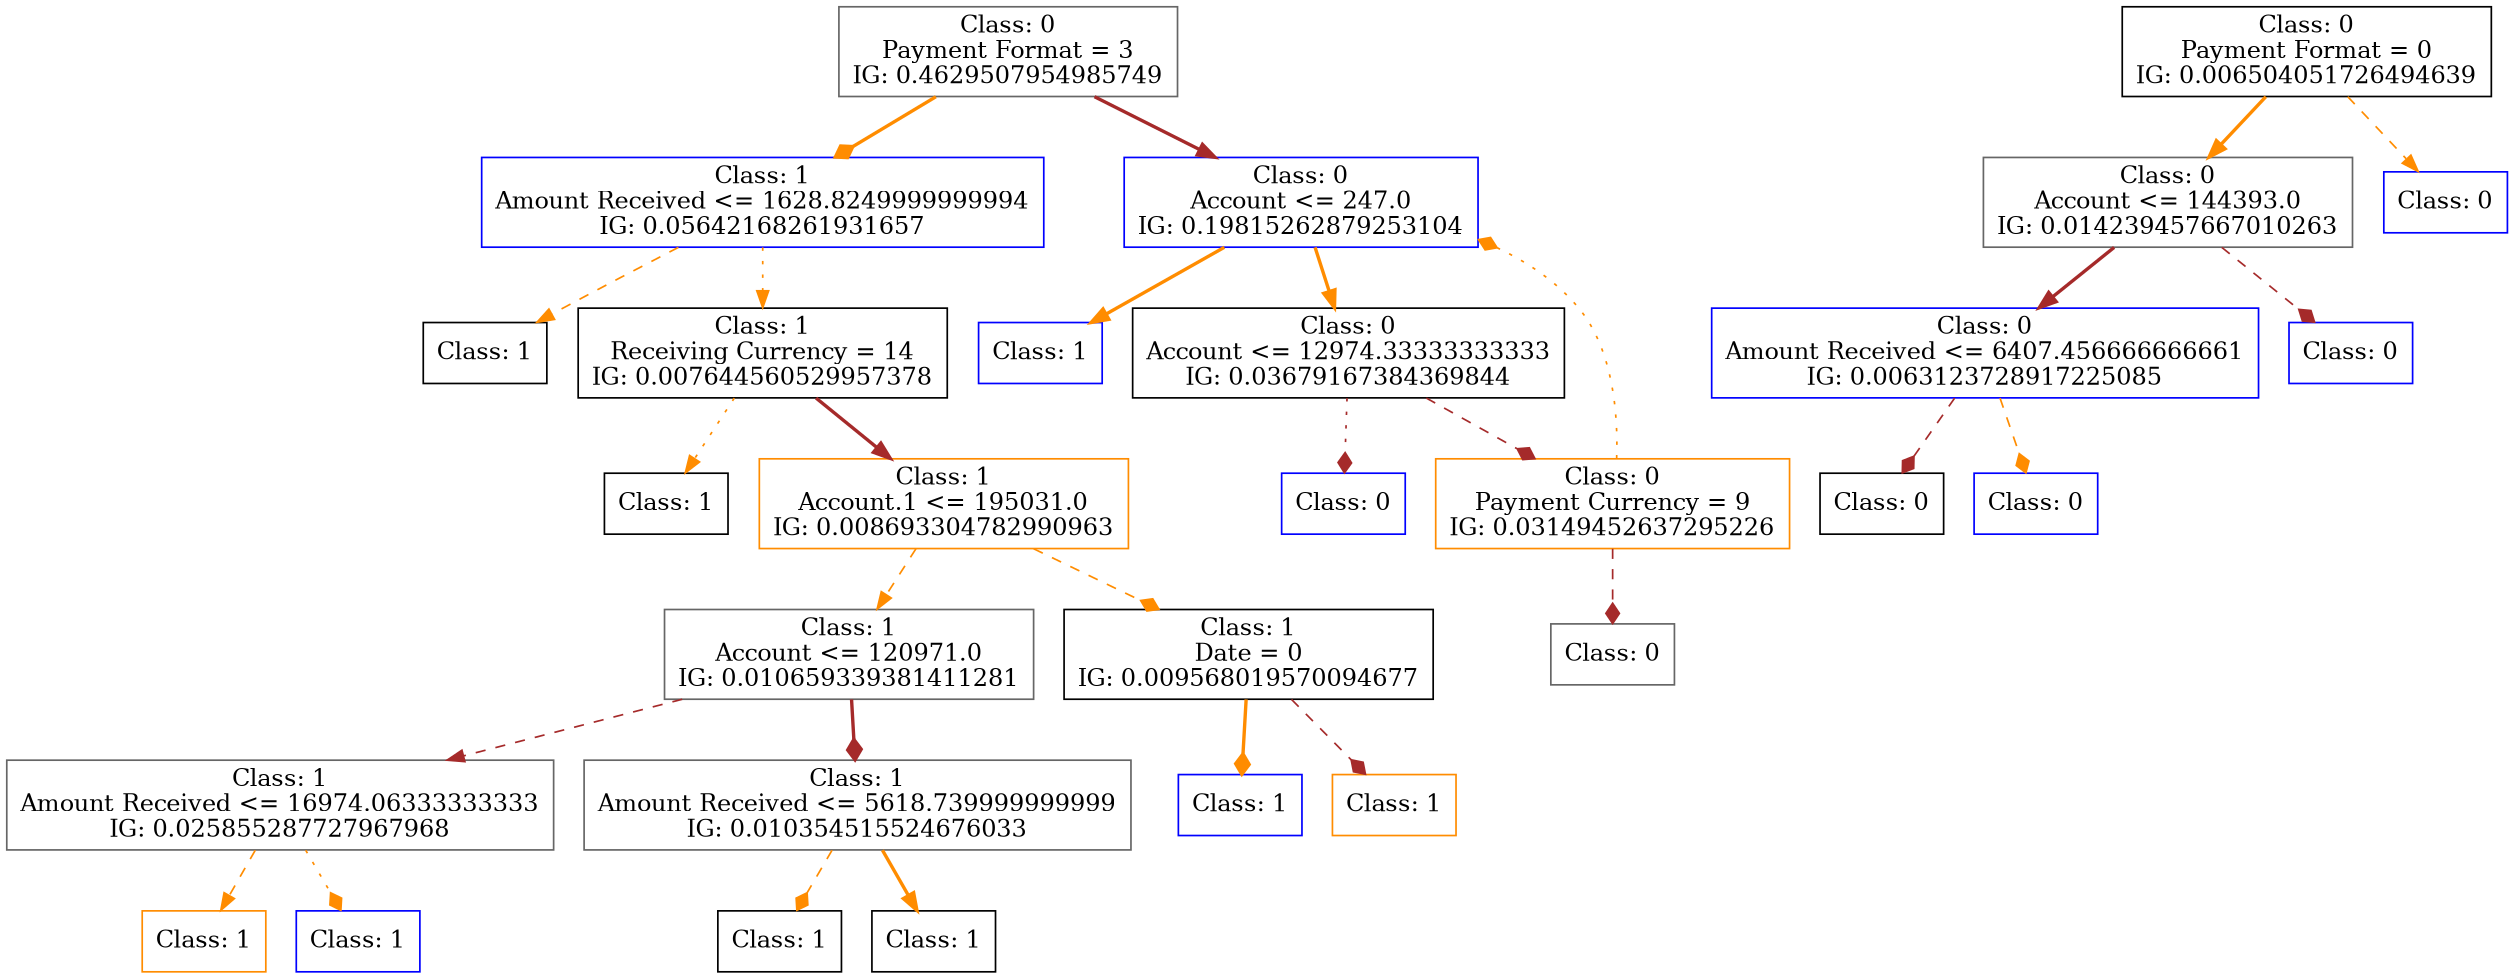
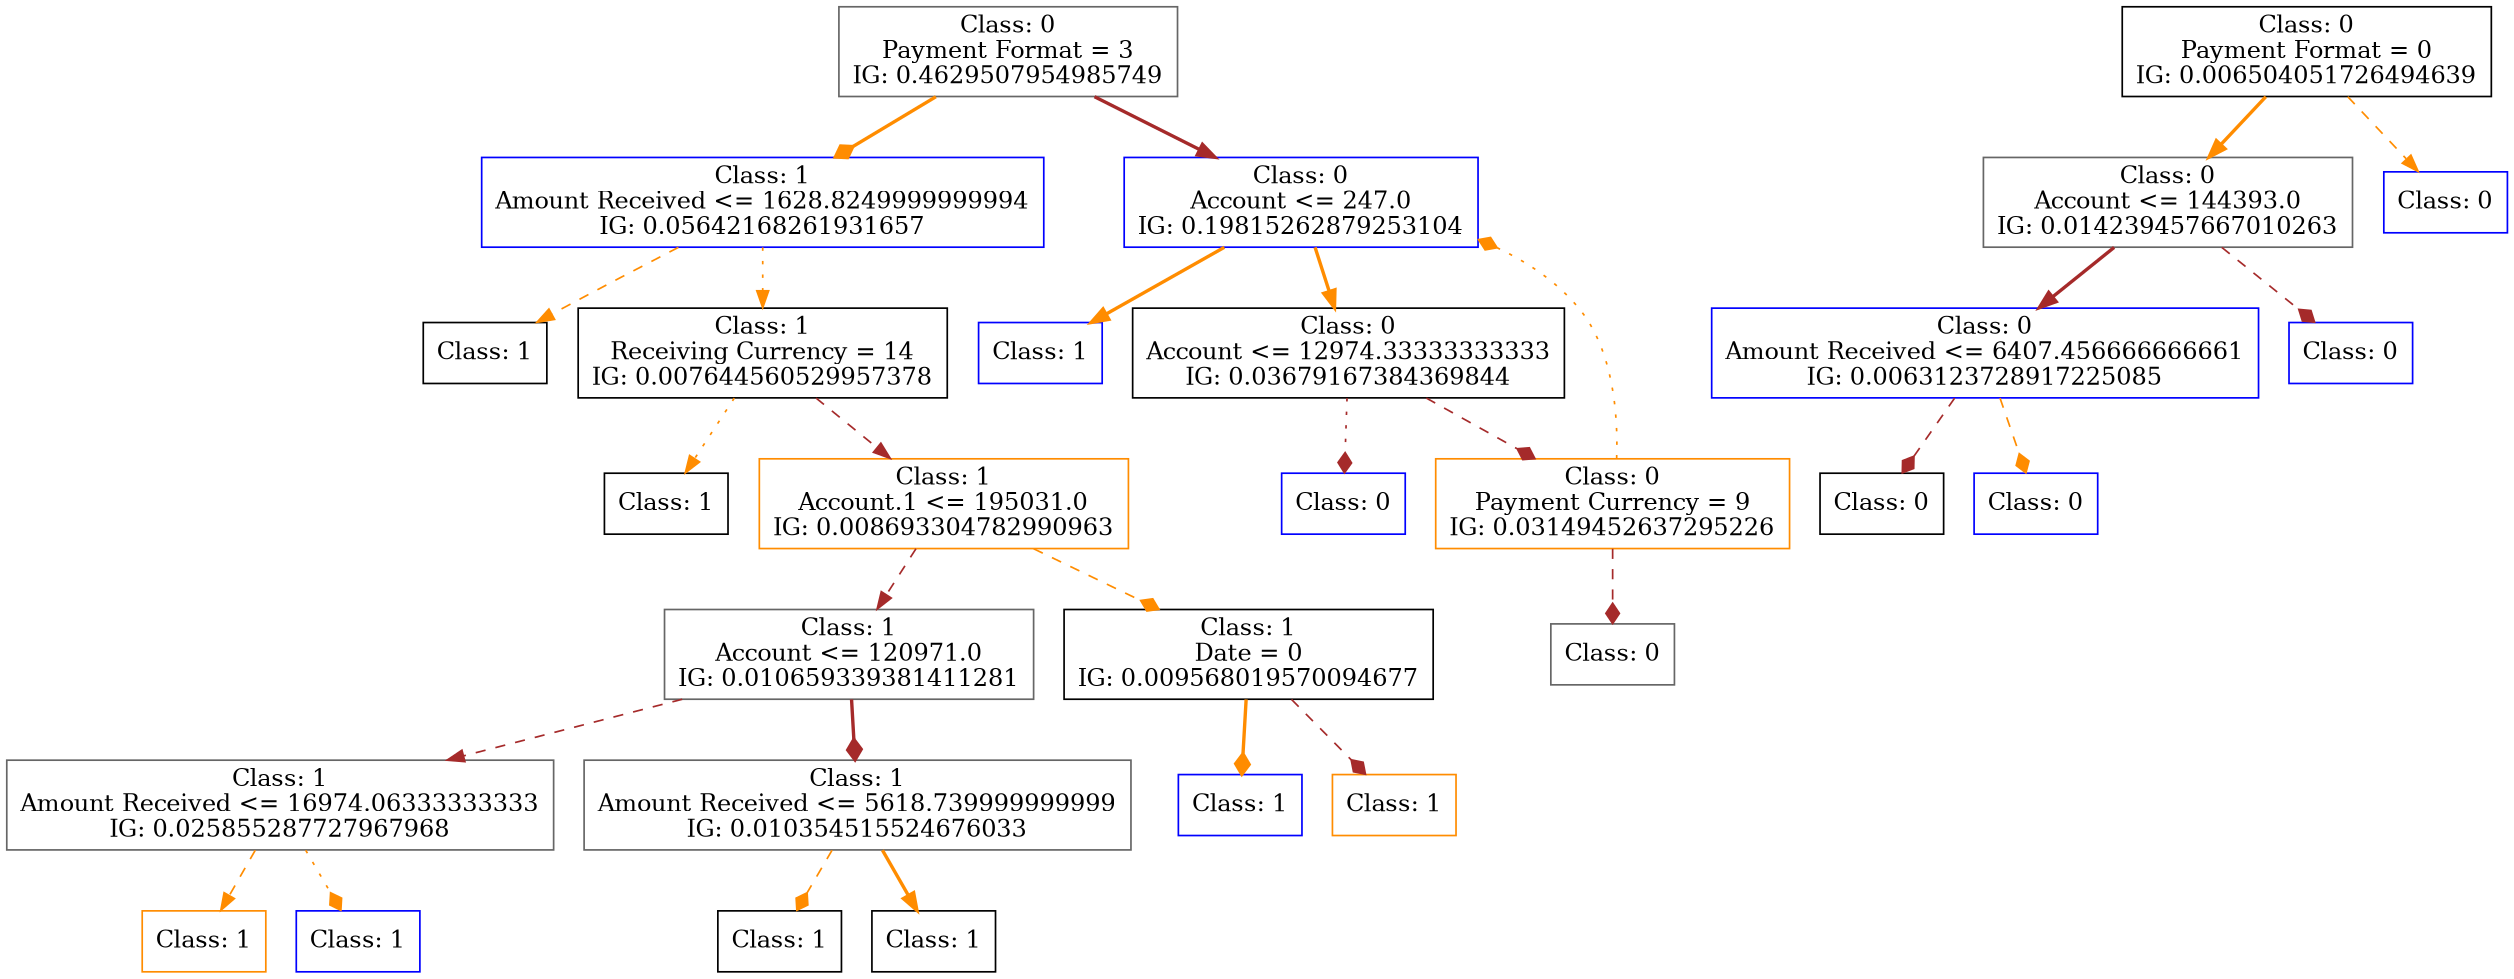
(846, 423) -> (846, 423)
(901, 572) -> (901, 572)
